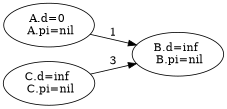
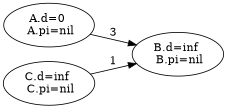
(113, 33) -> (113, 33)
(113, 61) -> (113, 61)
